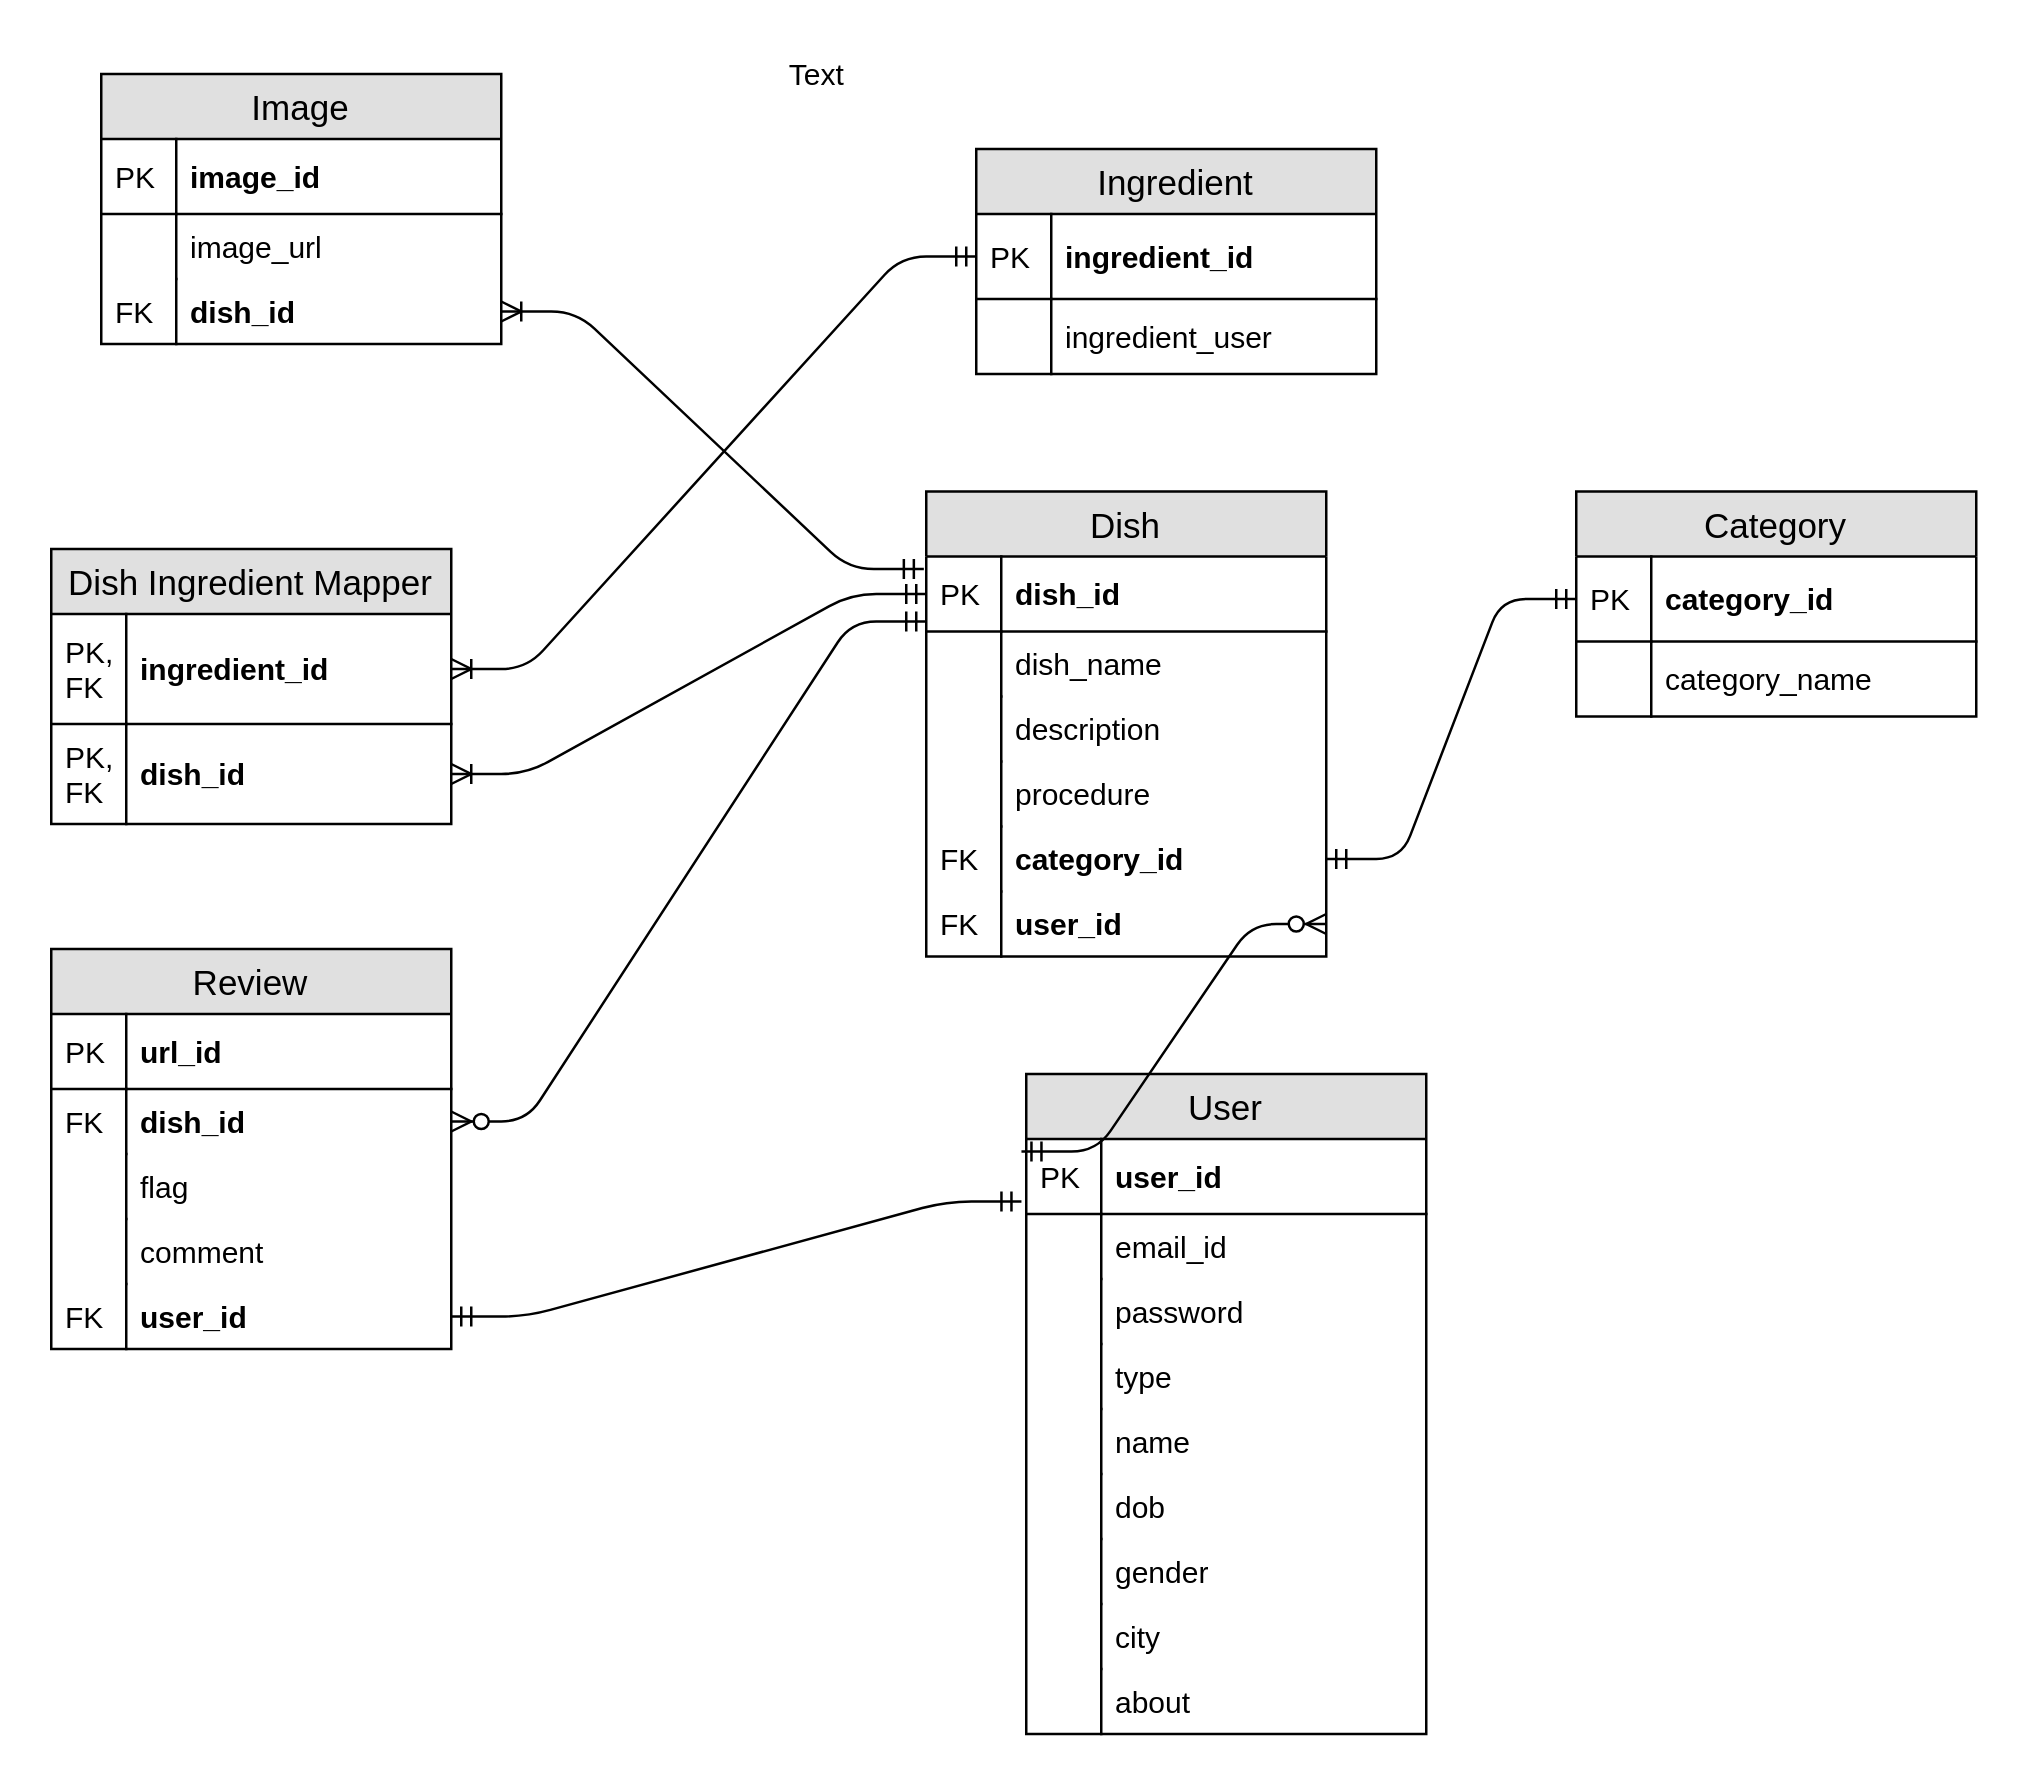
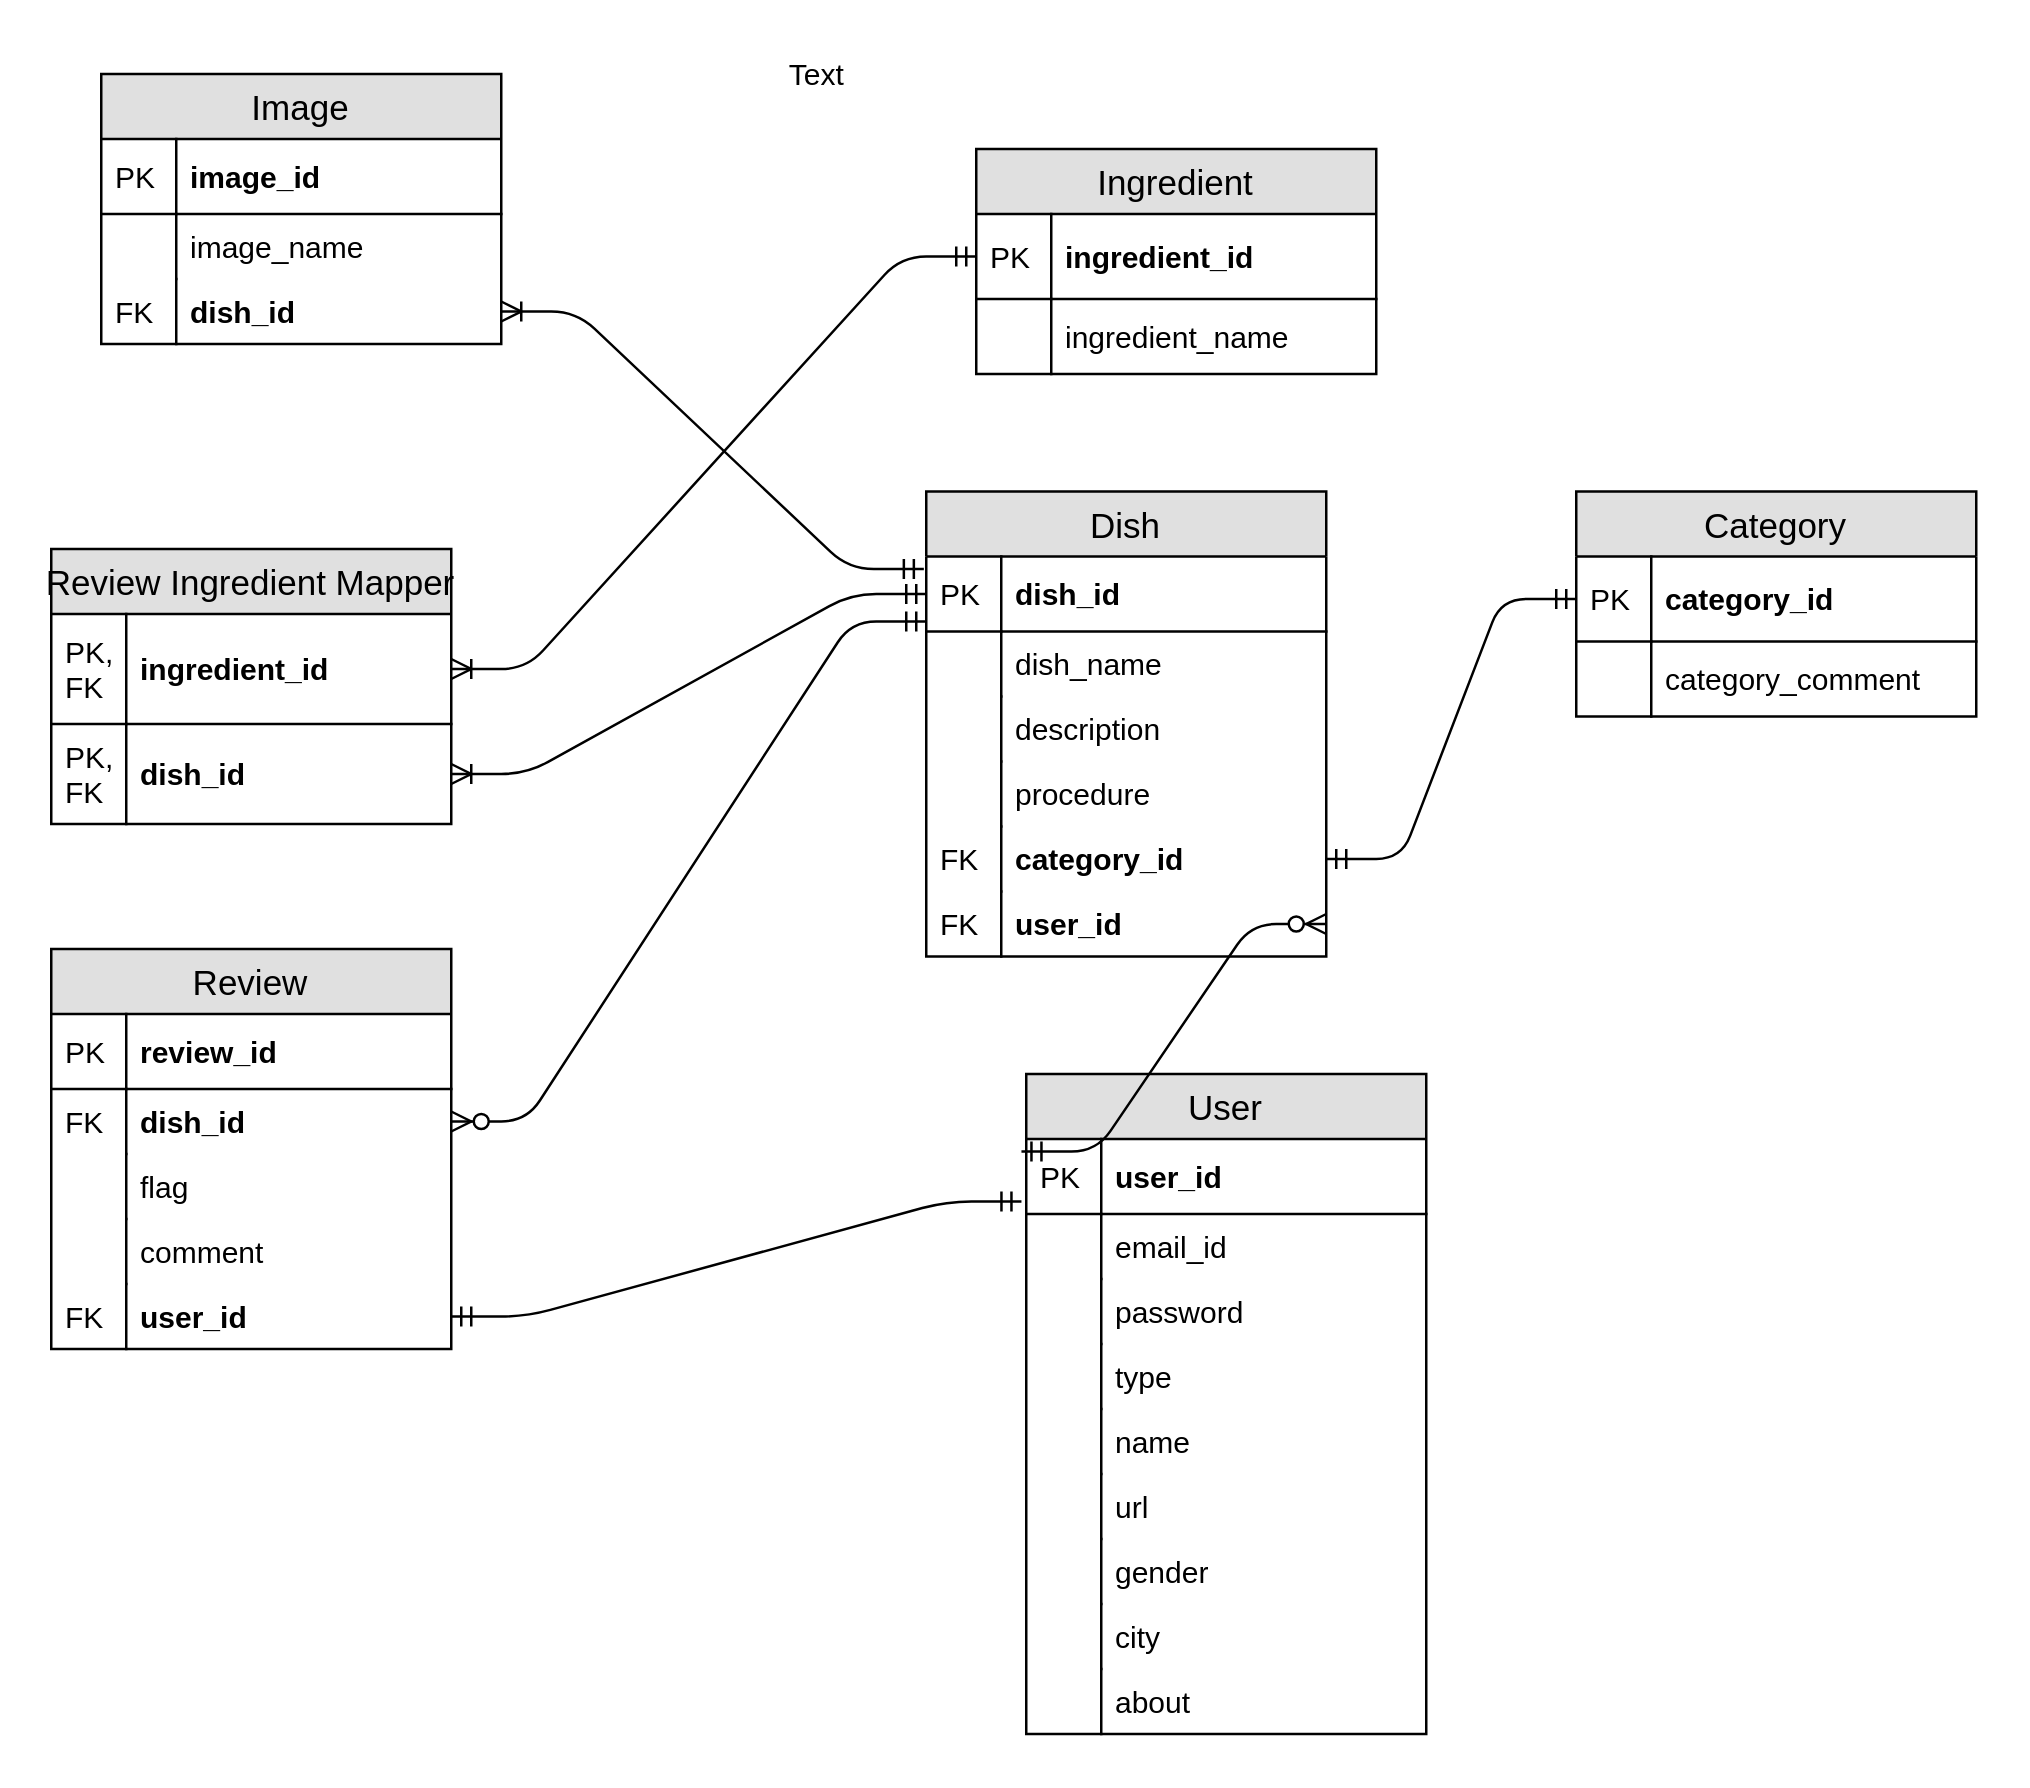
(258, 248) -> (270, 248)
(1183, 338) -> (1183, 338)
(250, 583) -> (250, 583)
(1774, 680) -> (1799, 680)
(183, 1053) -> (208, 1053)
(1140, 1508) -> (1136, 1508)
